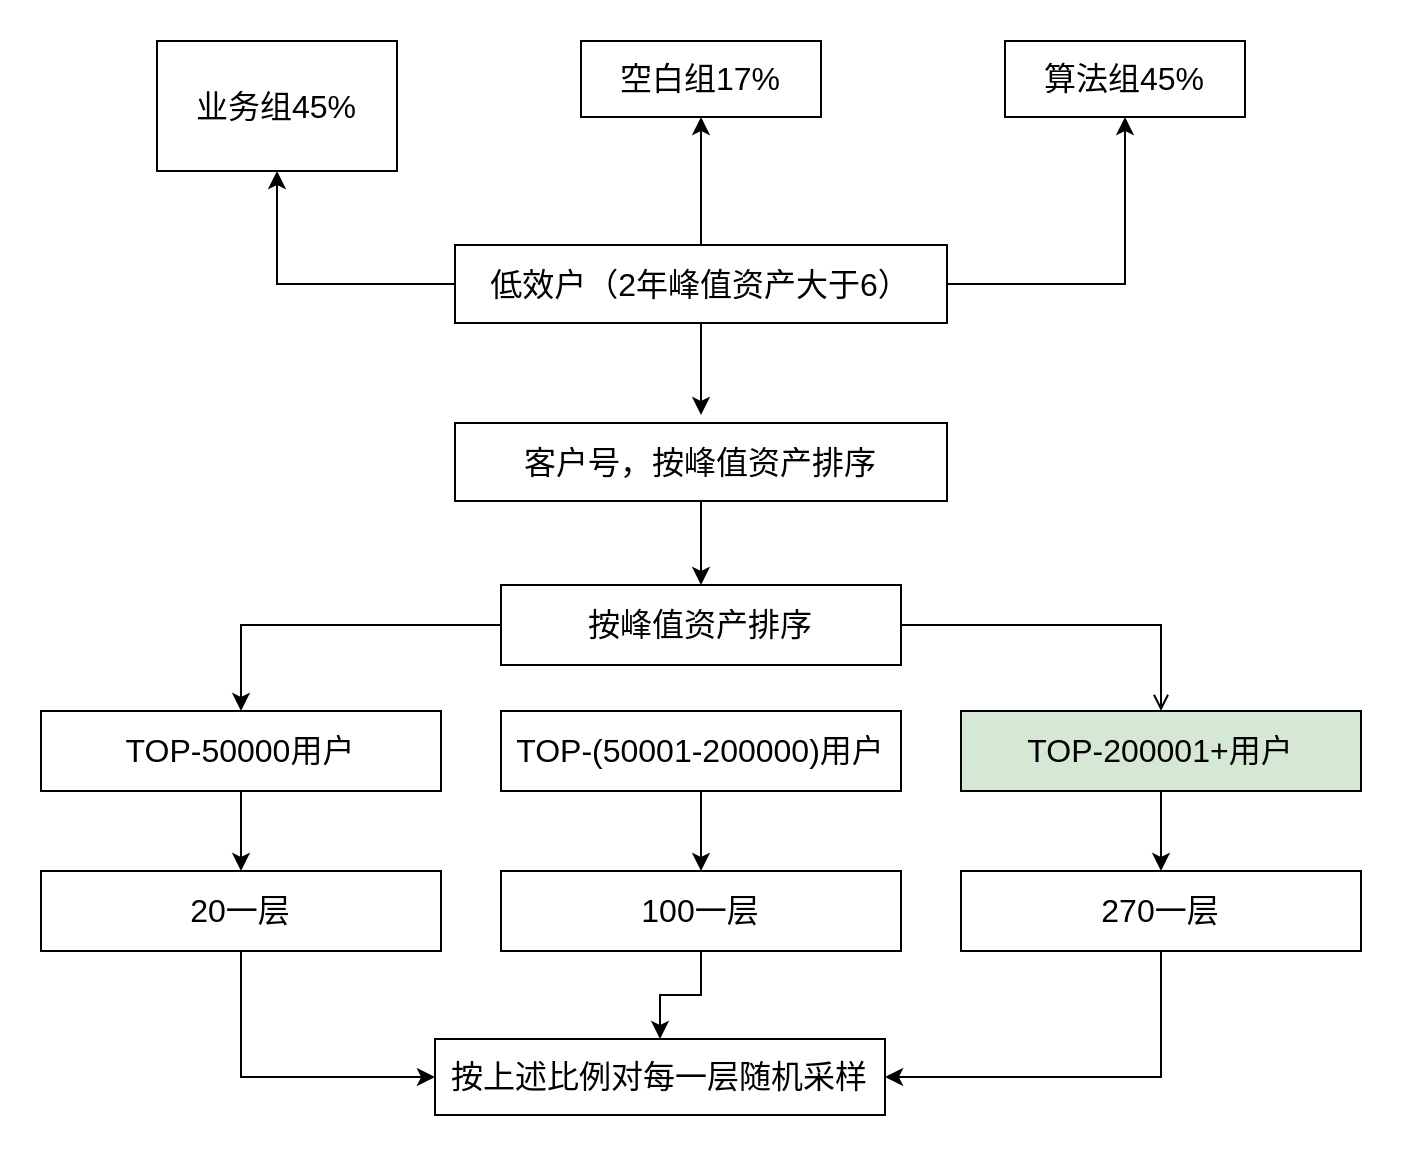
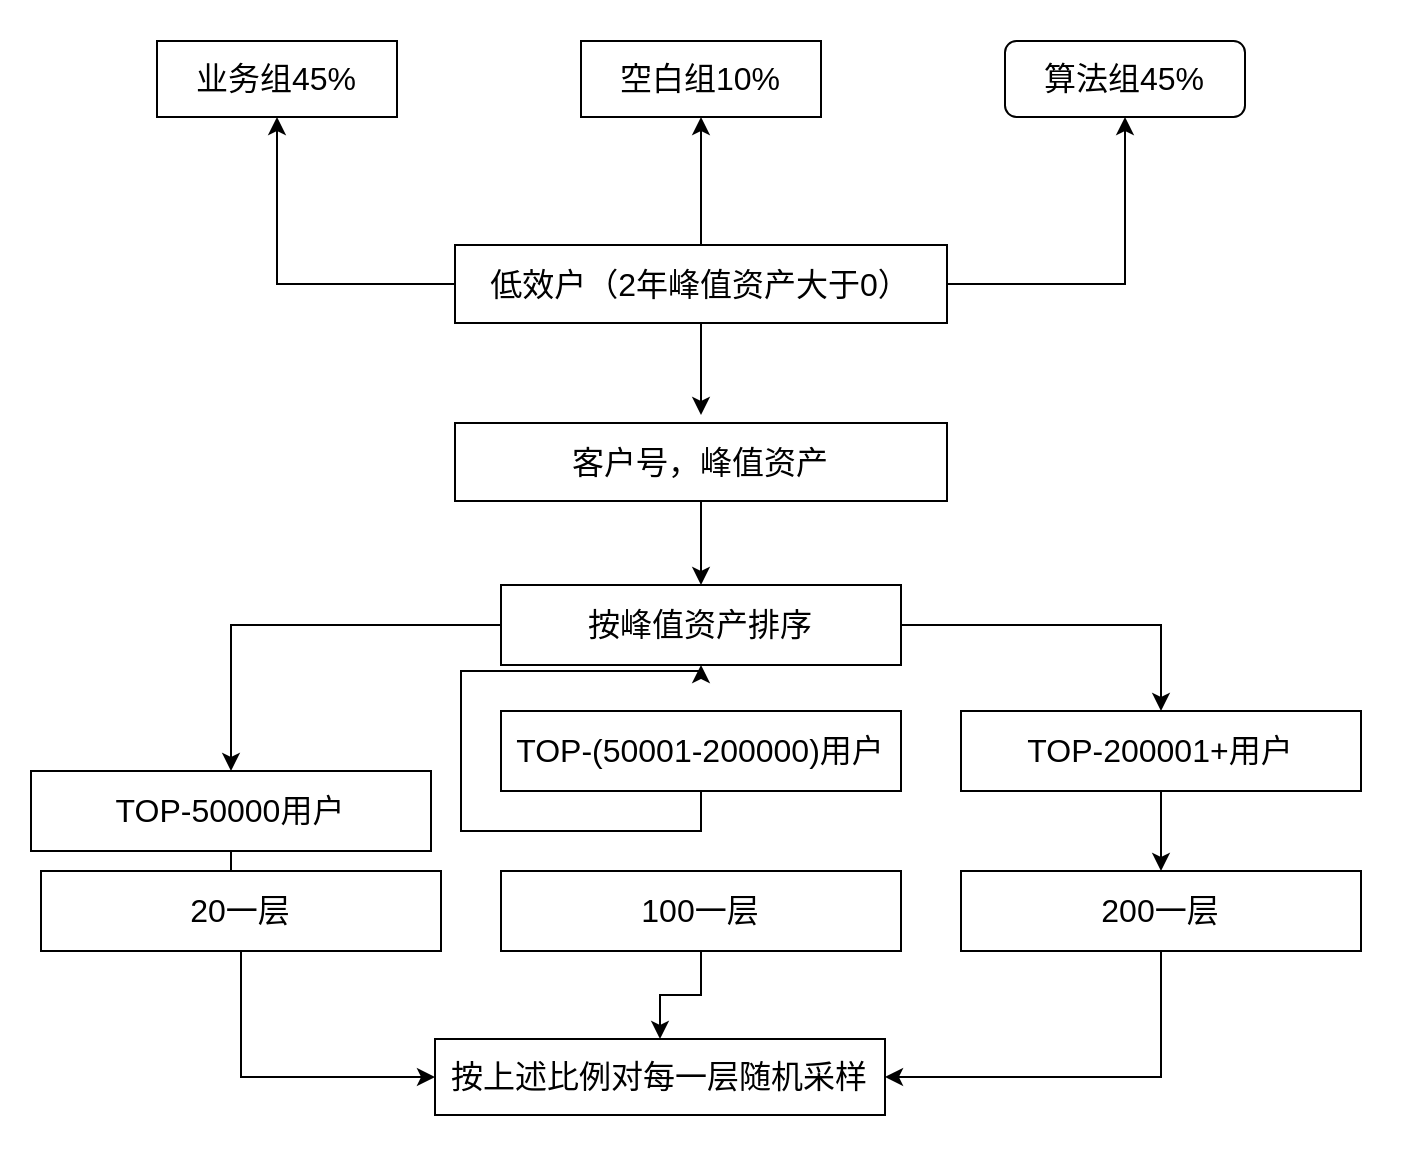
(701, 79) -> (701, 79)
(1125, 79) -> (1125, 79)
(277, 106) -> (277, 79)
(701, 285) -> (701, 285)
(701, 463) -> (701, 463)
(1161, 698) -> (1161, 696)
(241, 751) -> (231, 811)
(1161, 751) -> (1161, 751)
(701, 843) -> (461, 750)
(1161, 911) -> (1161, 911)
